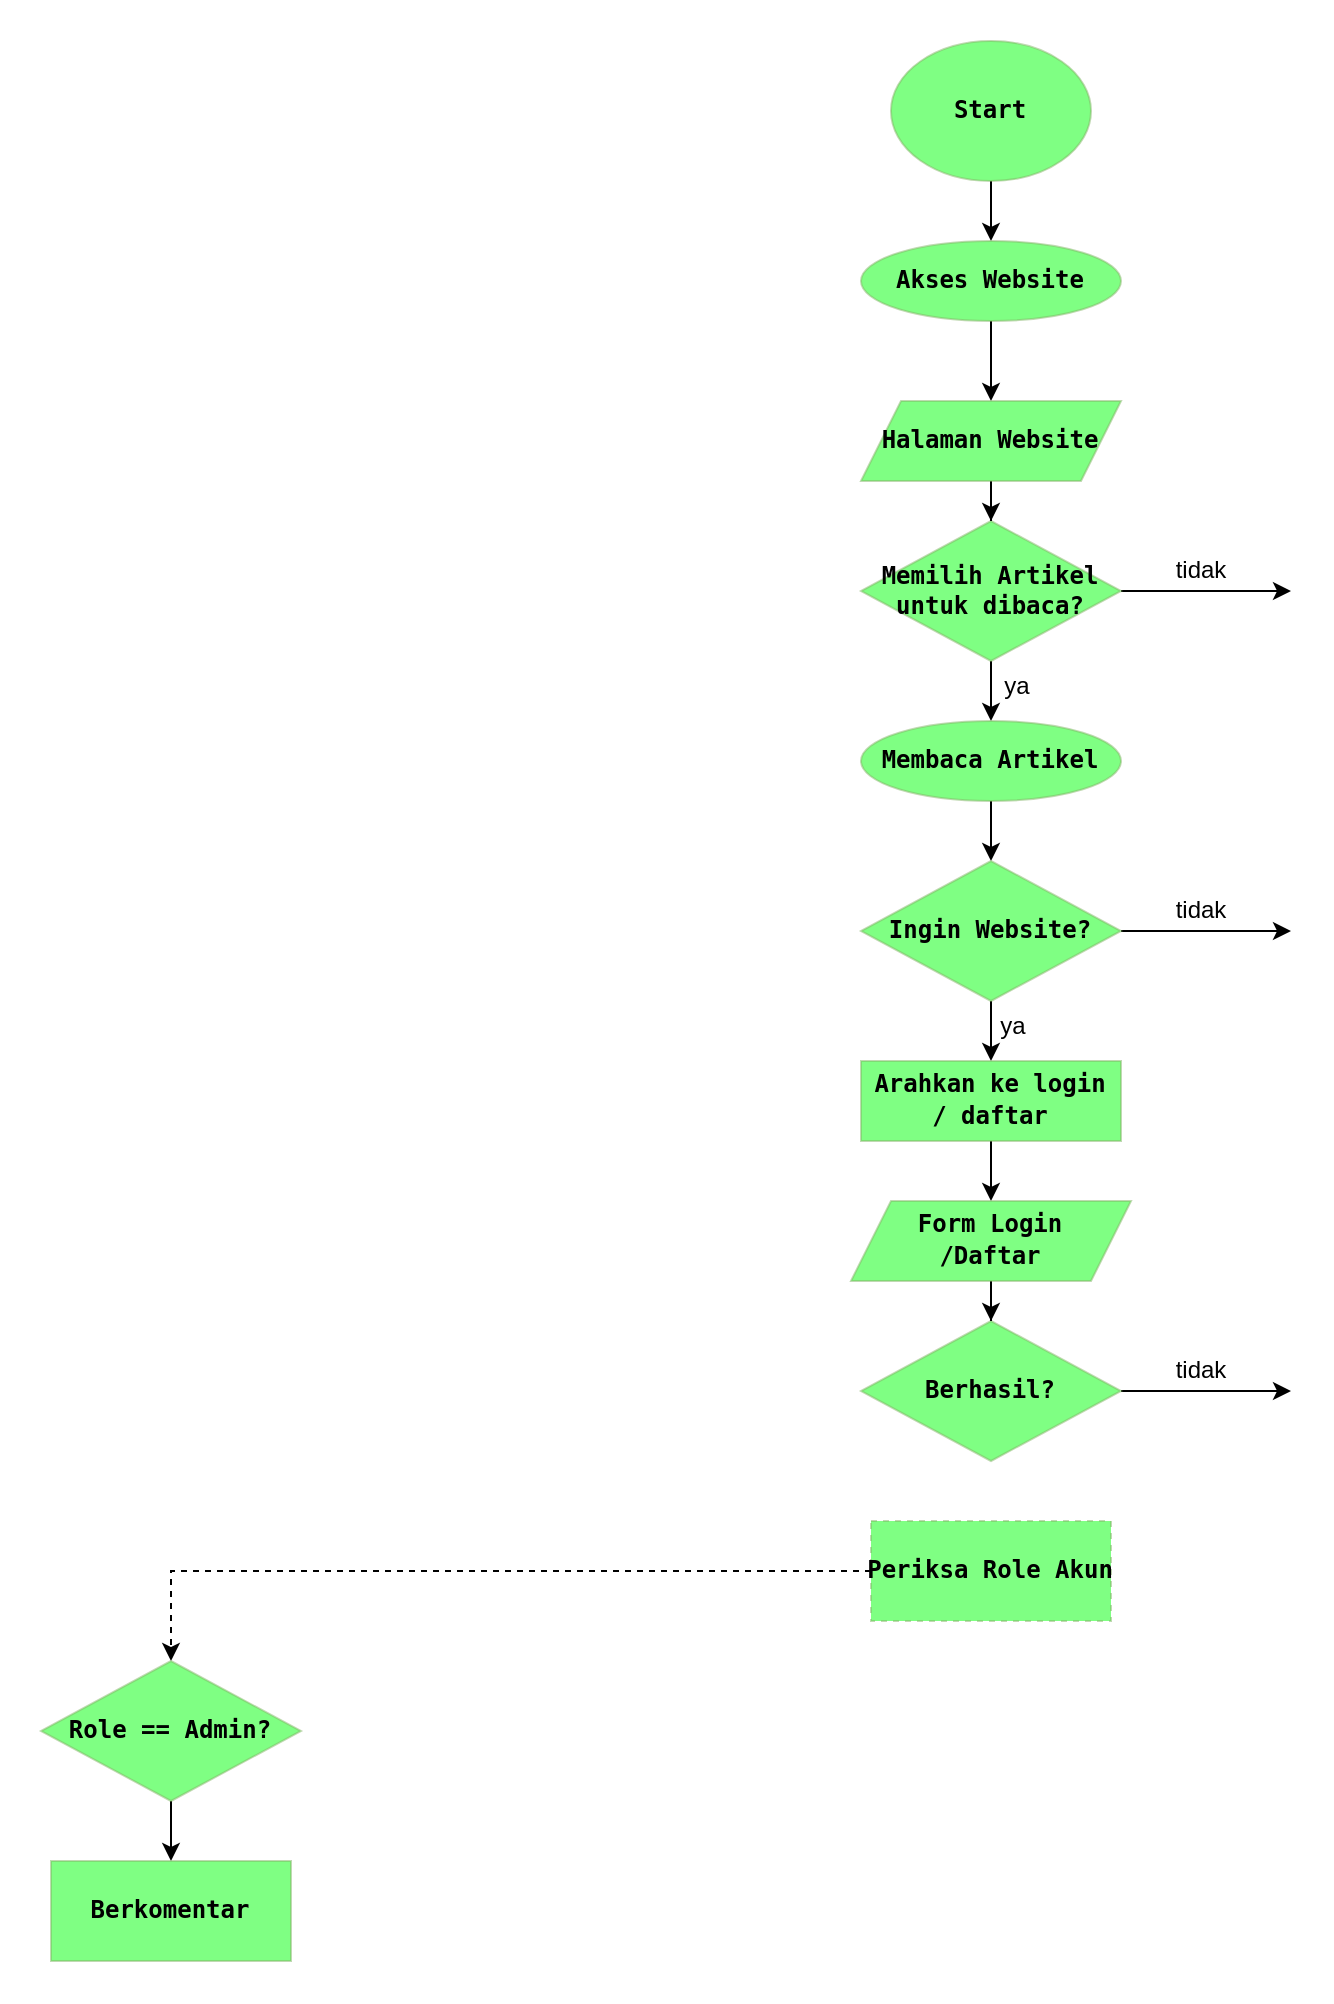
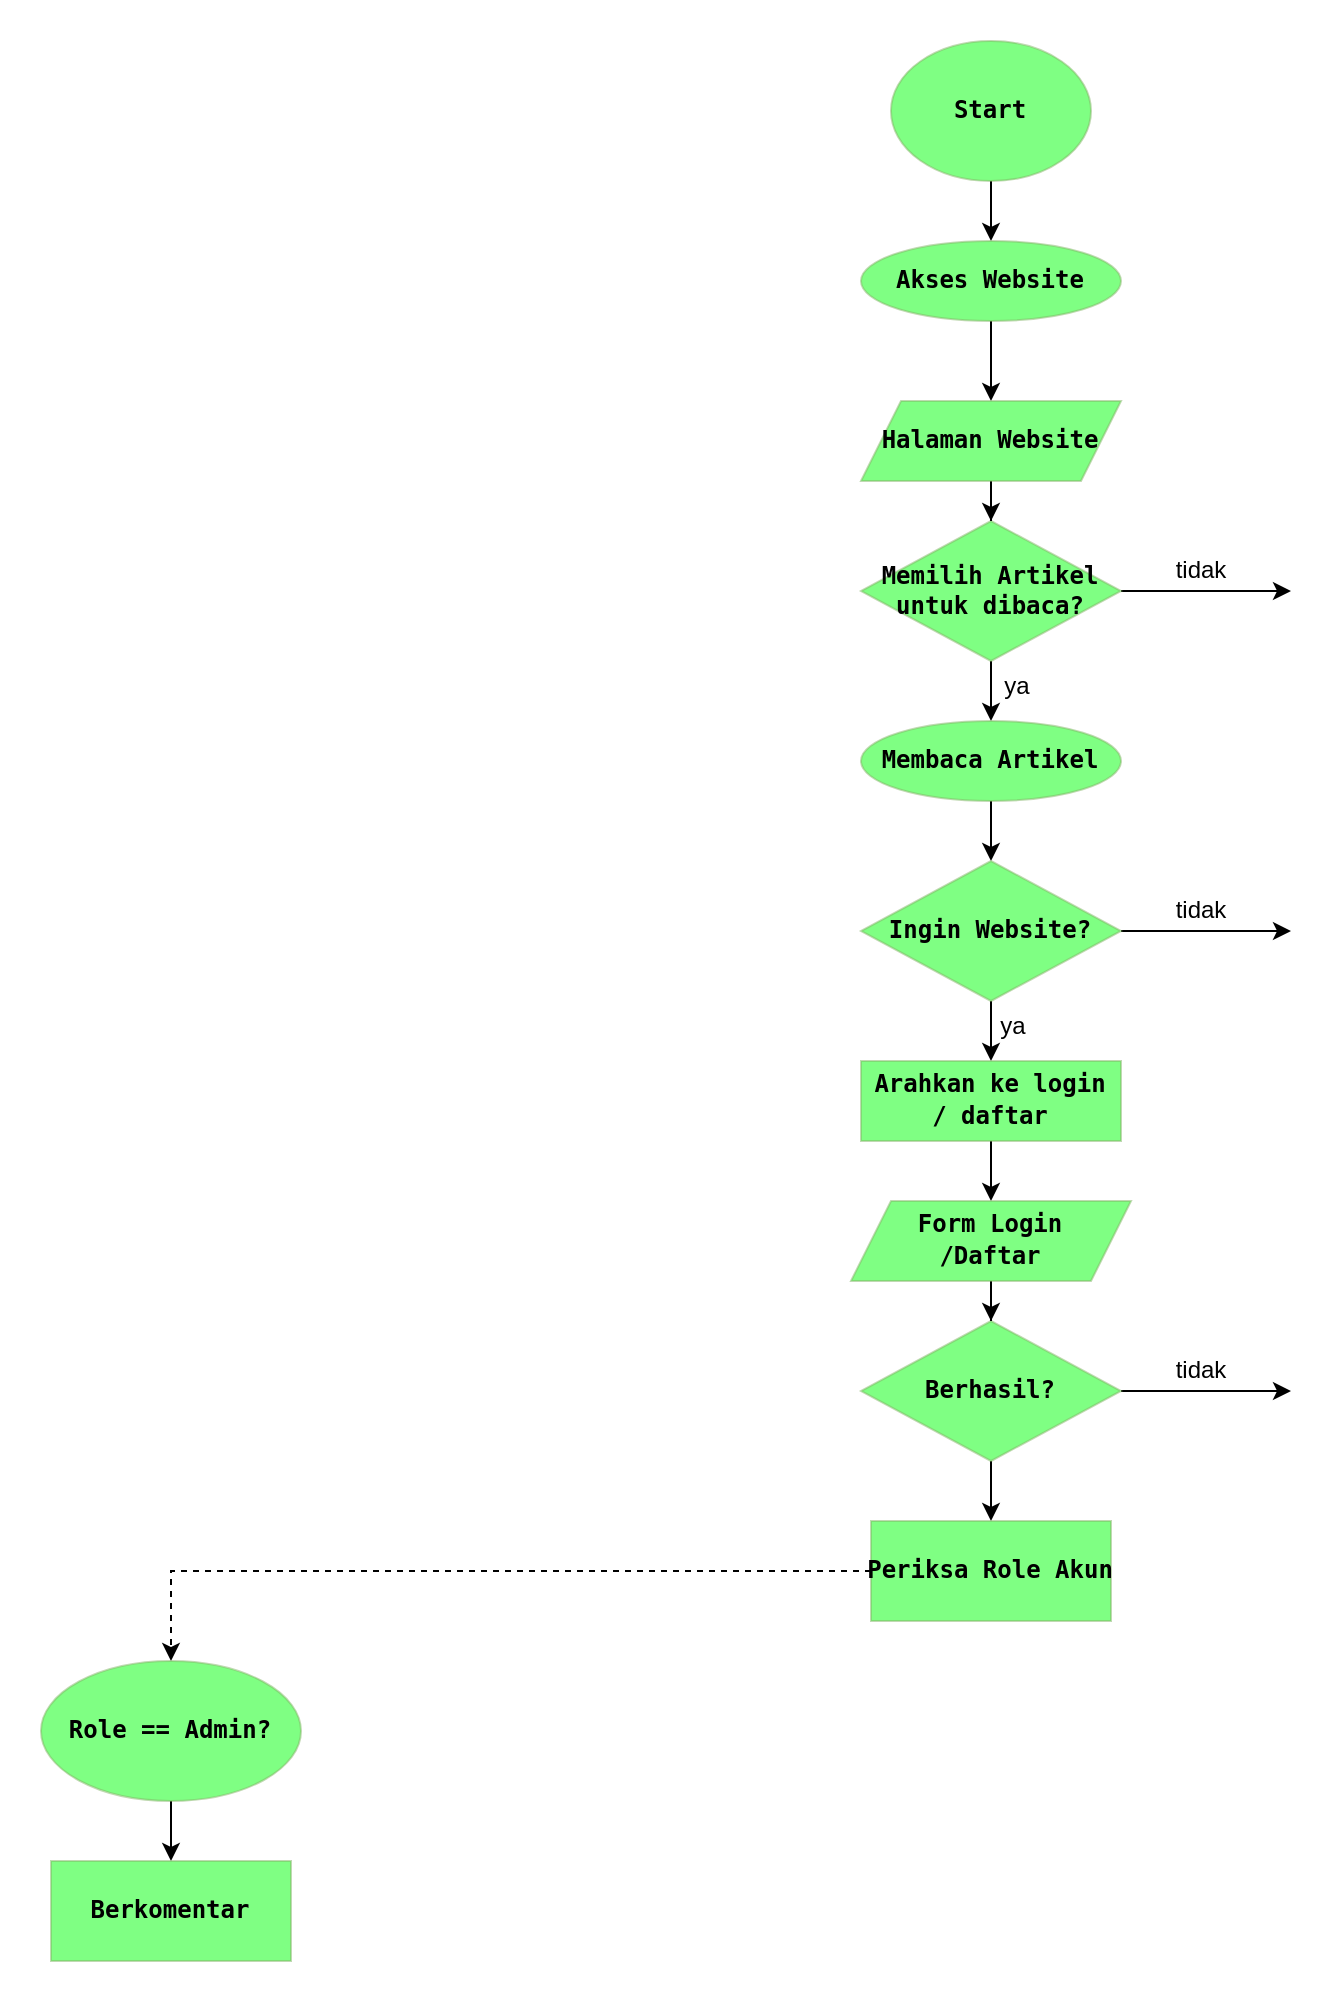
none -> (991, 1498)
(991, 1571) -> (991, 1571)
(171, 1731) -> (171, 1731)
